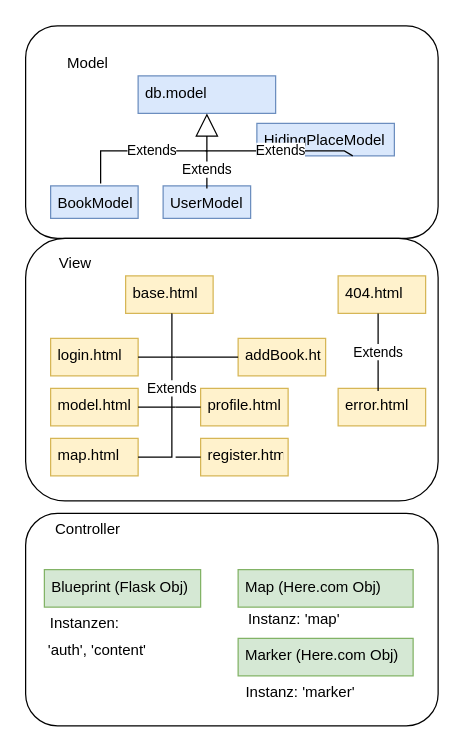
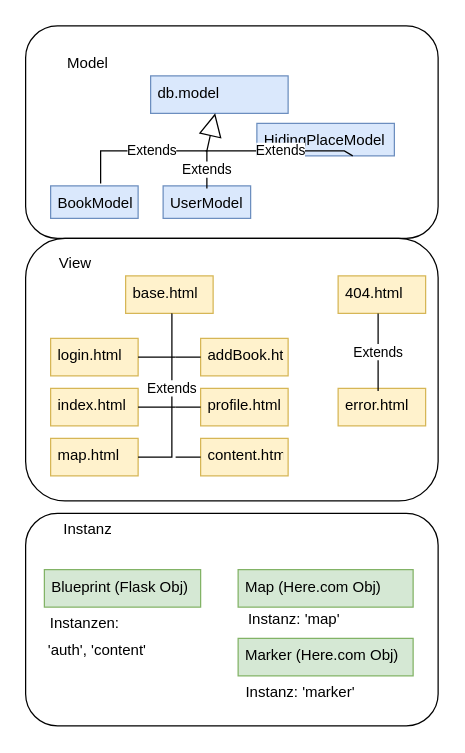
(207, 94) -> (219, 94)
(282, 357) -> (244, 357)
(94, 405) -> (94, 405)
(256, 455) -> (254, 455)
(88, 529) -> (88, 529)
